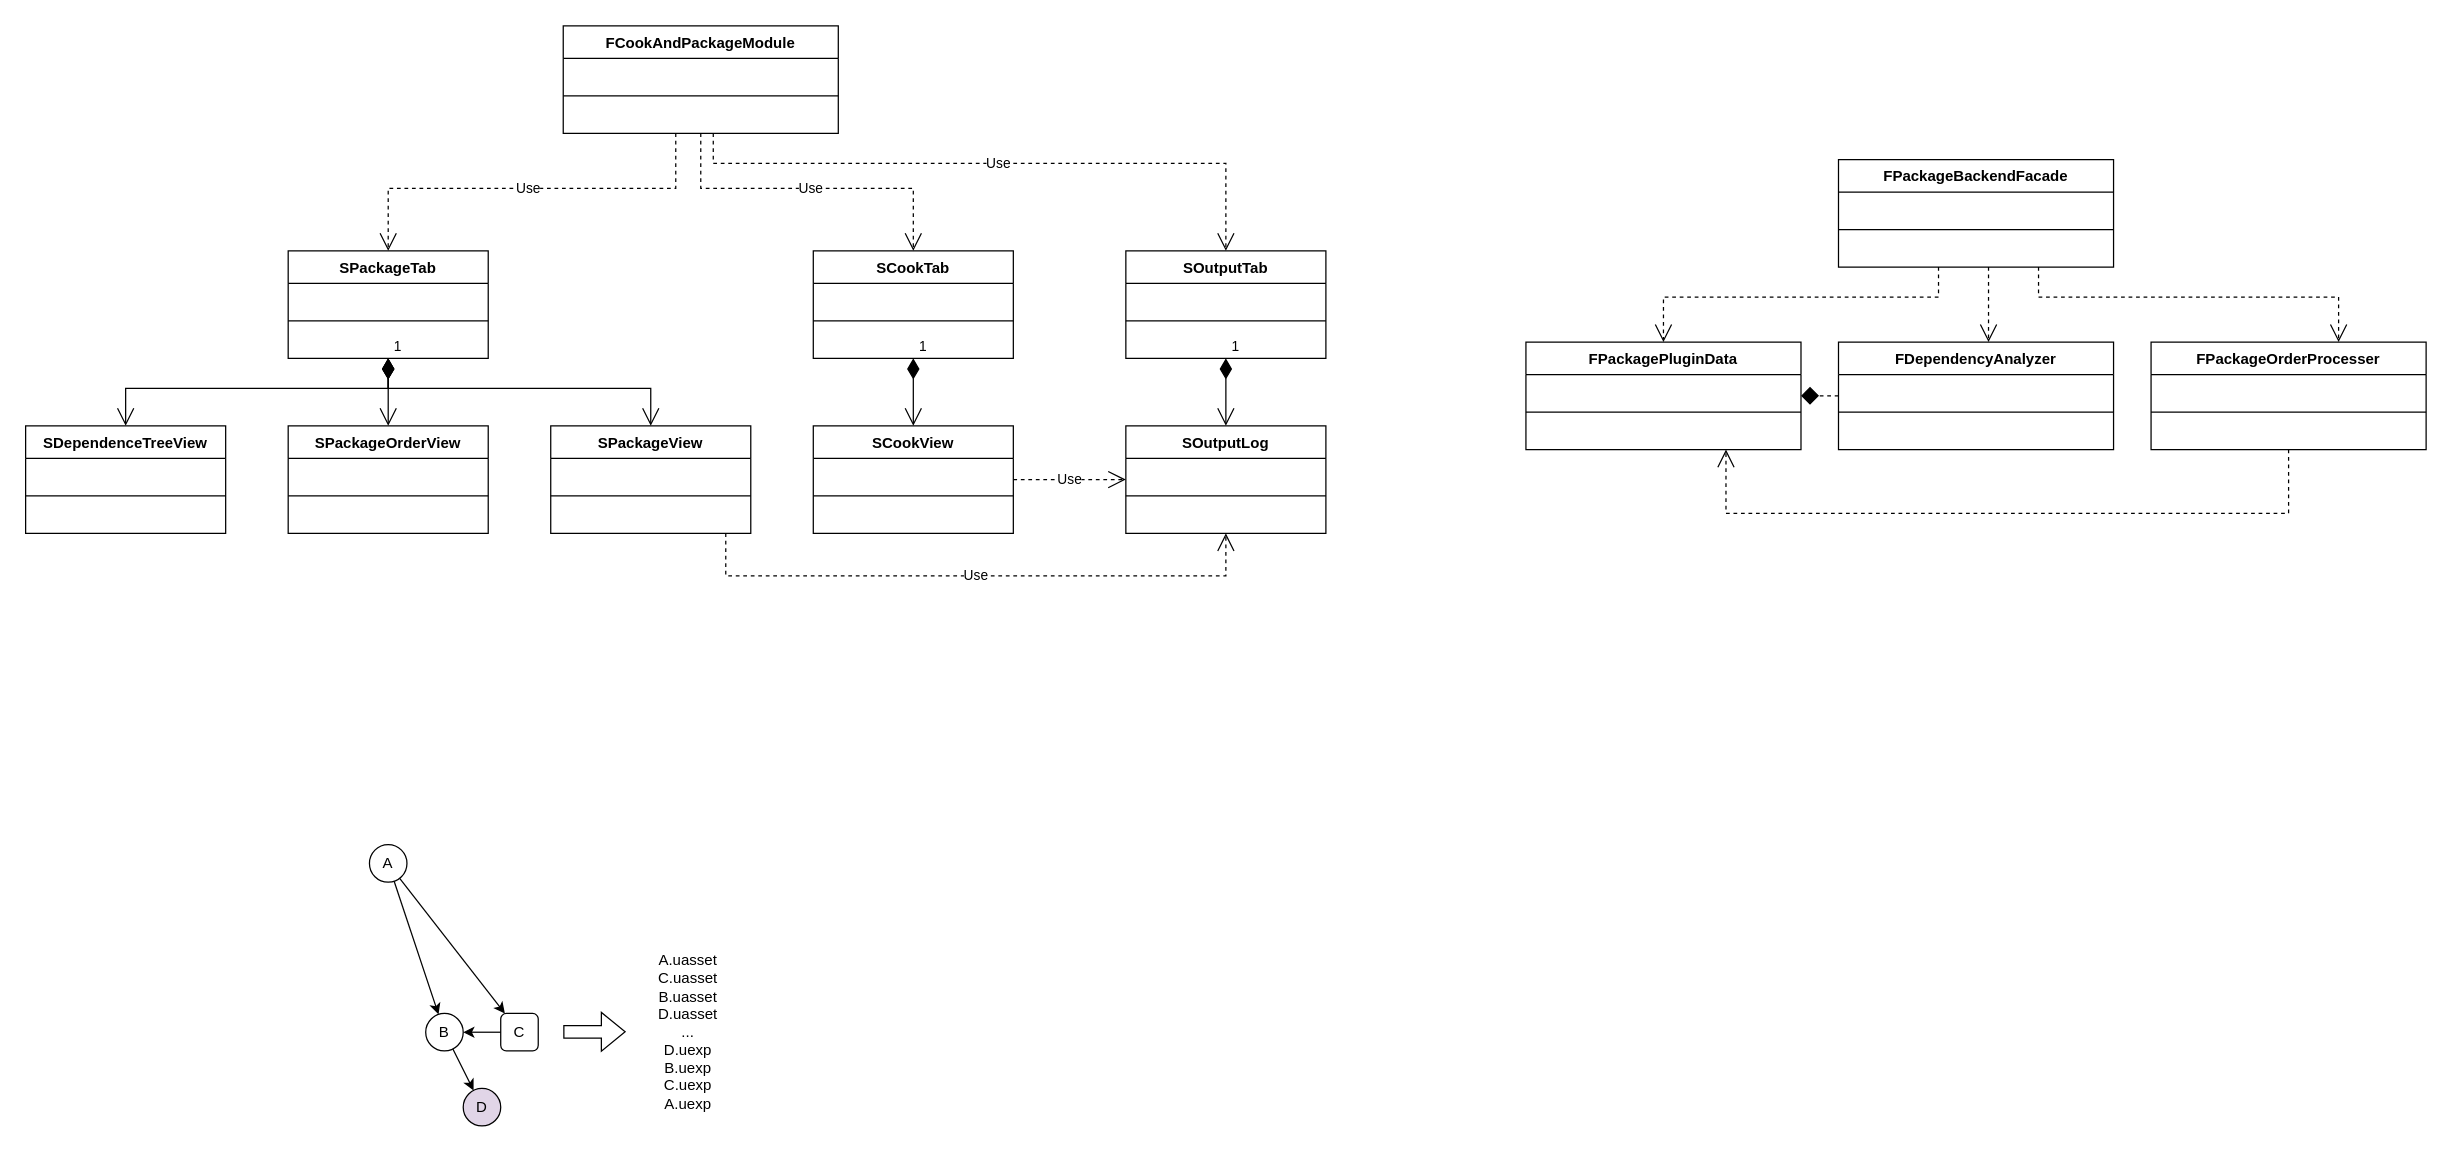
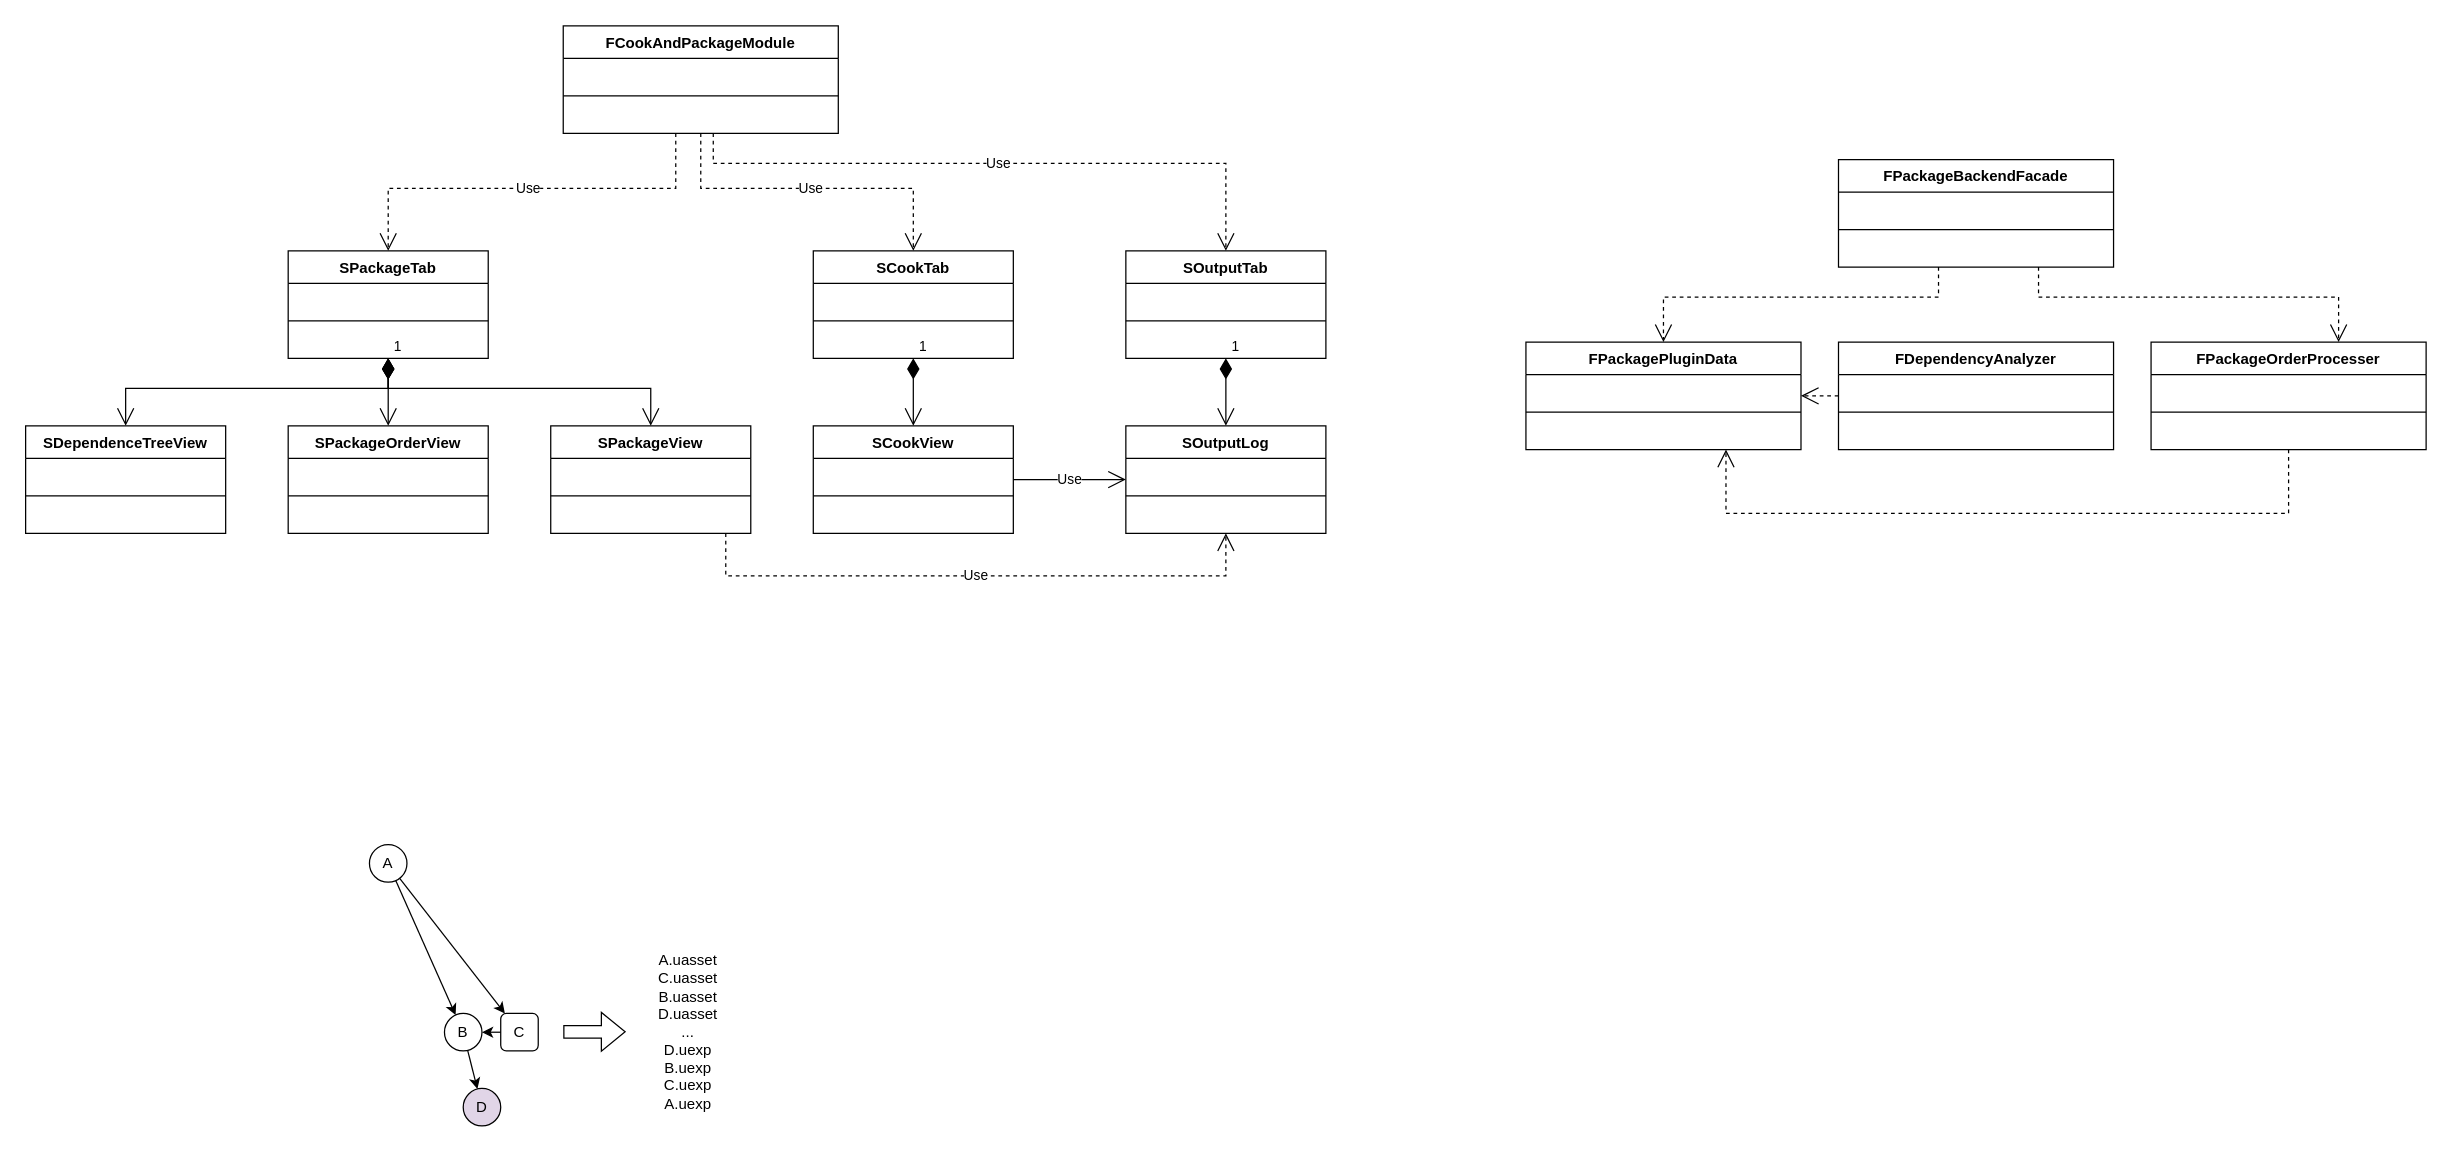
(1988, 304) -> none
(1819, 396) -> (1812, 396)
(1037, 479) -> (1037, 479)
(444, 1032) -> (463, 1032)
